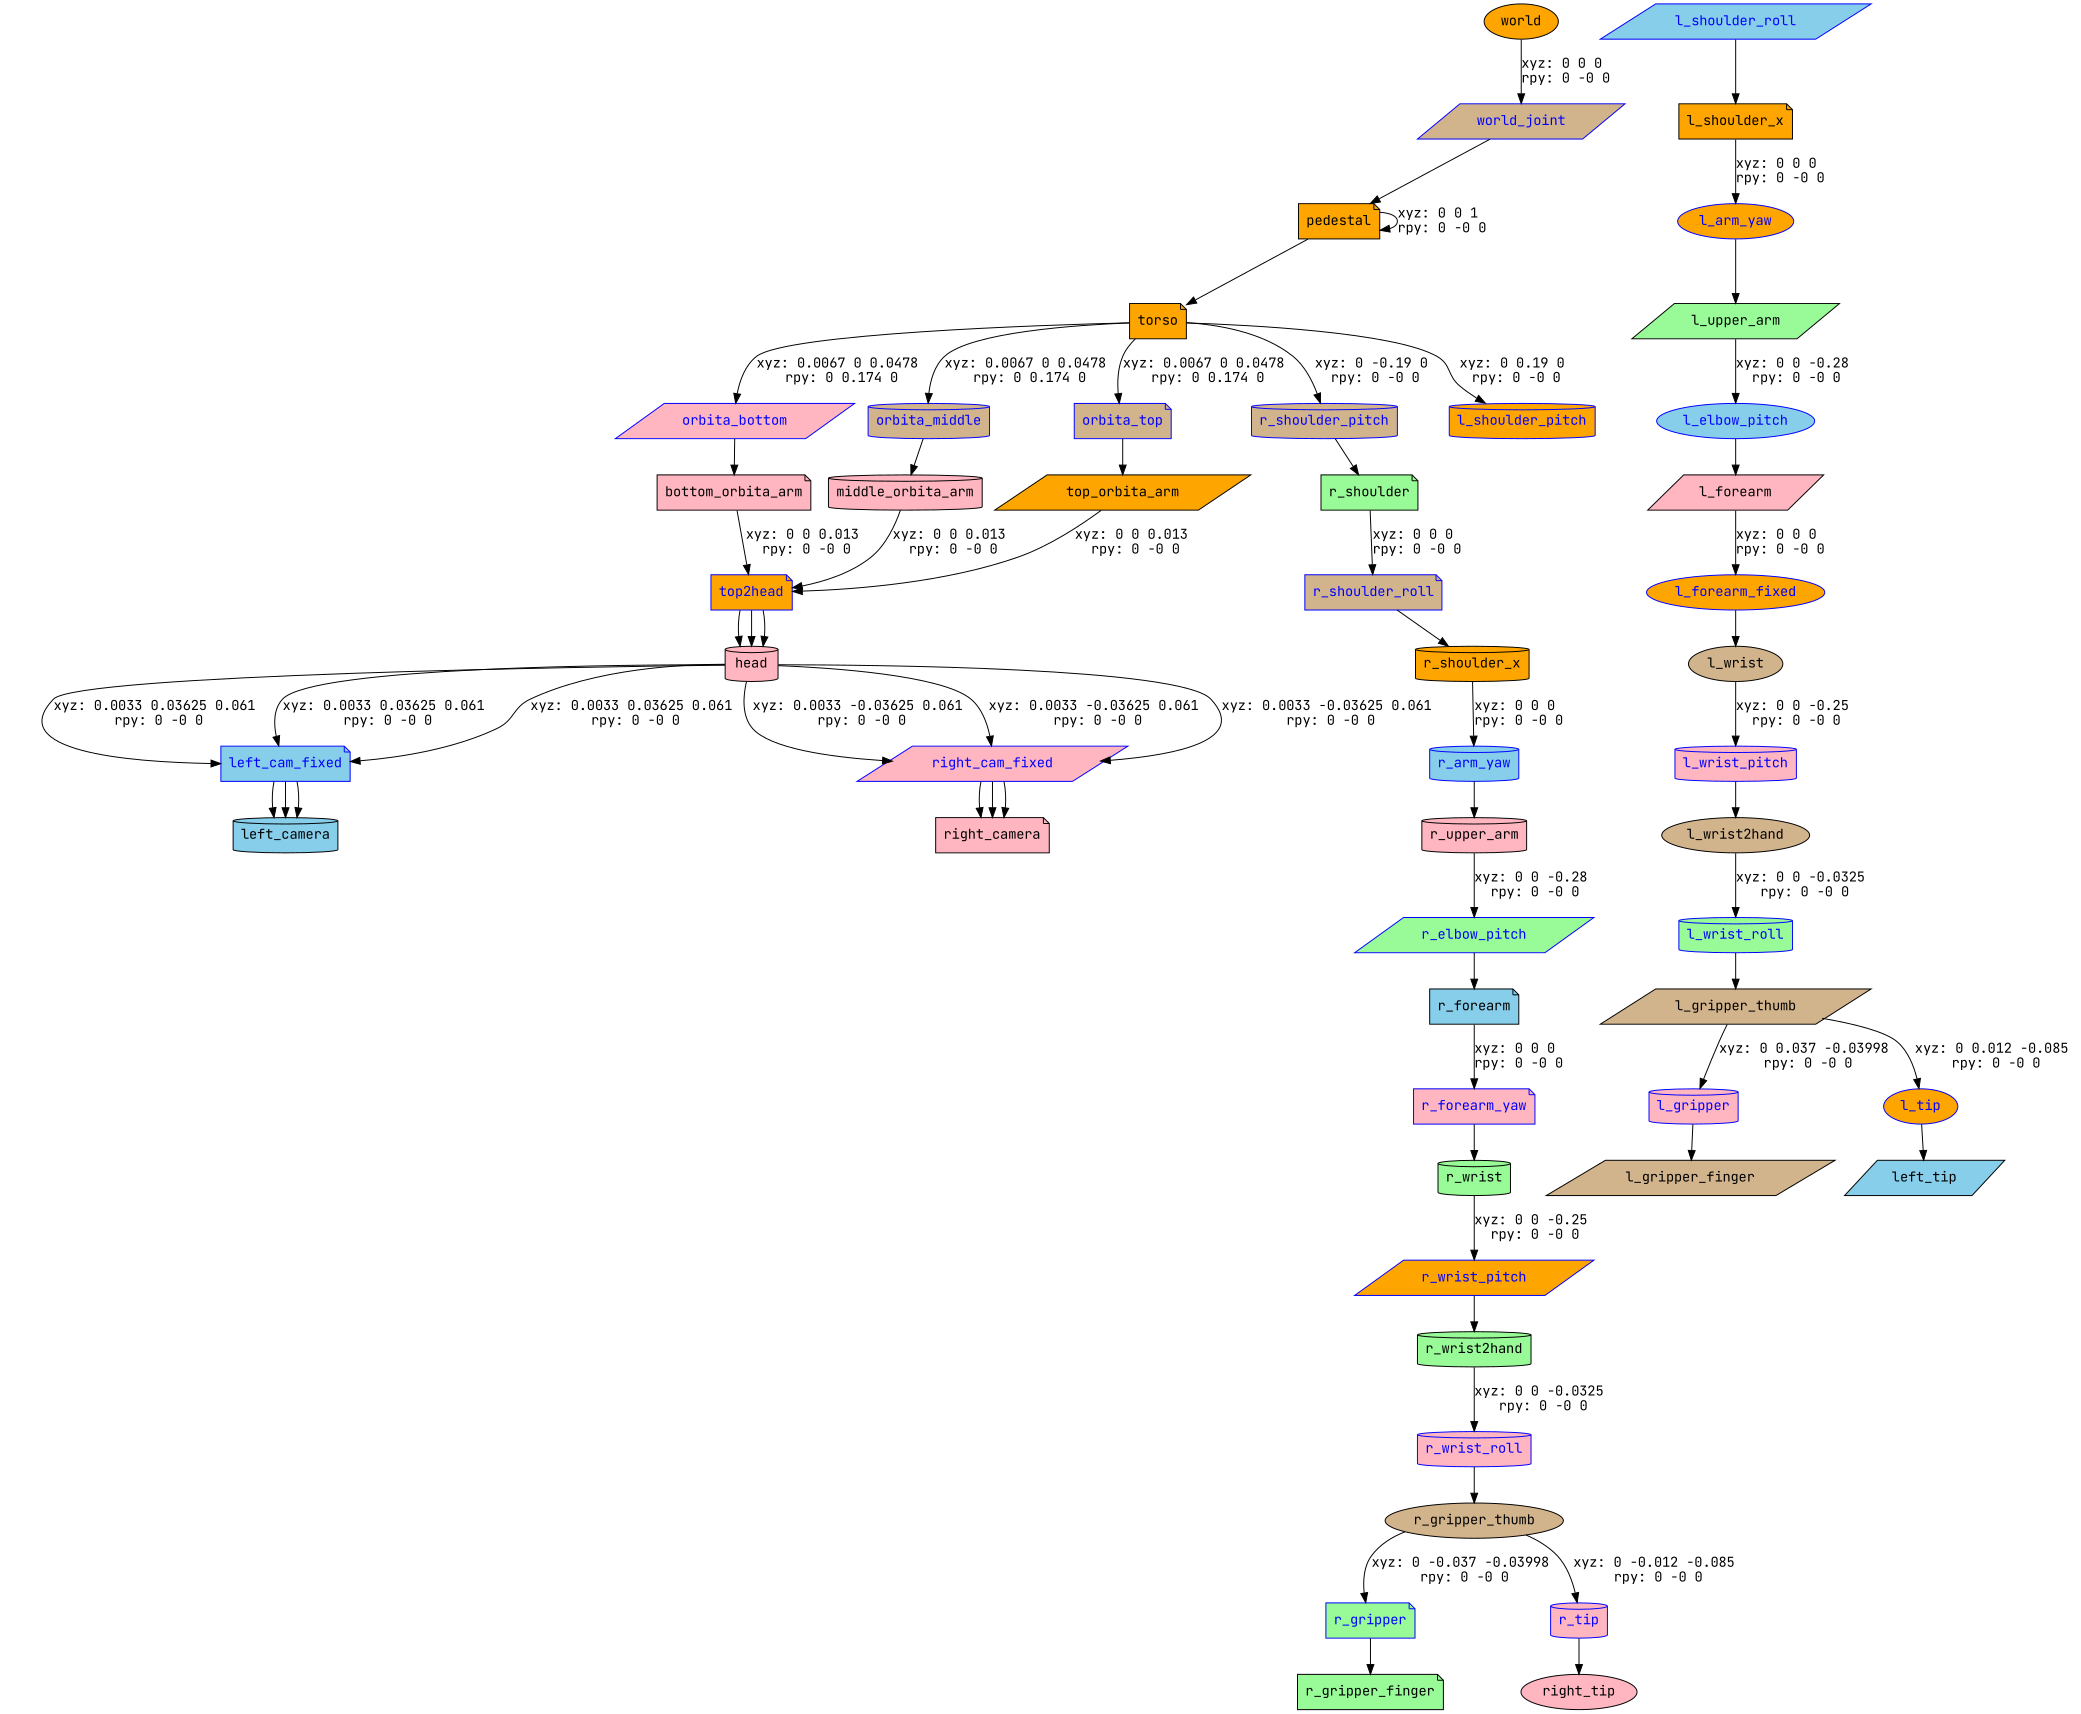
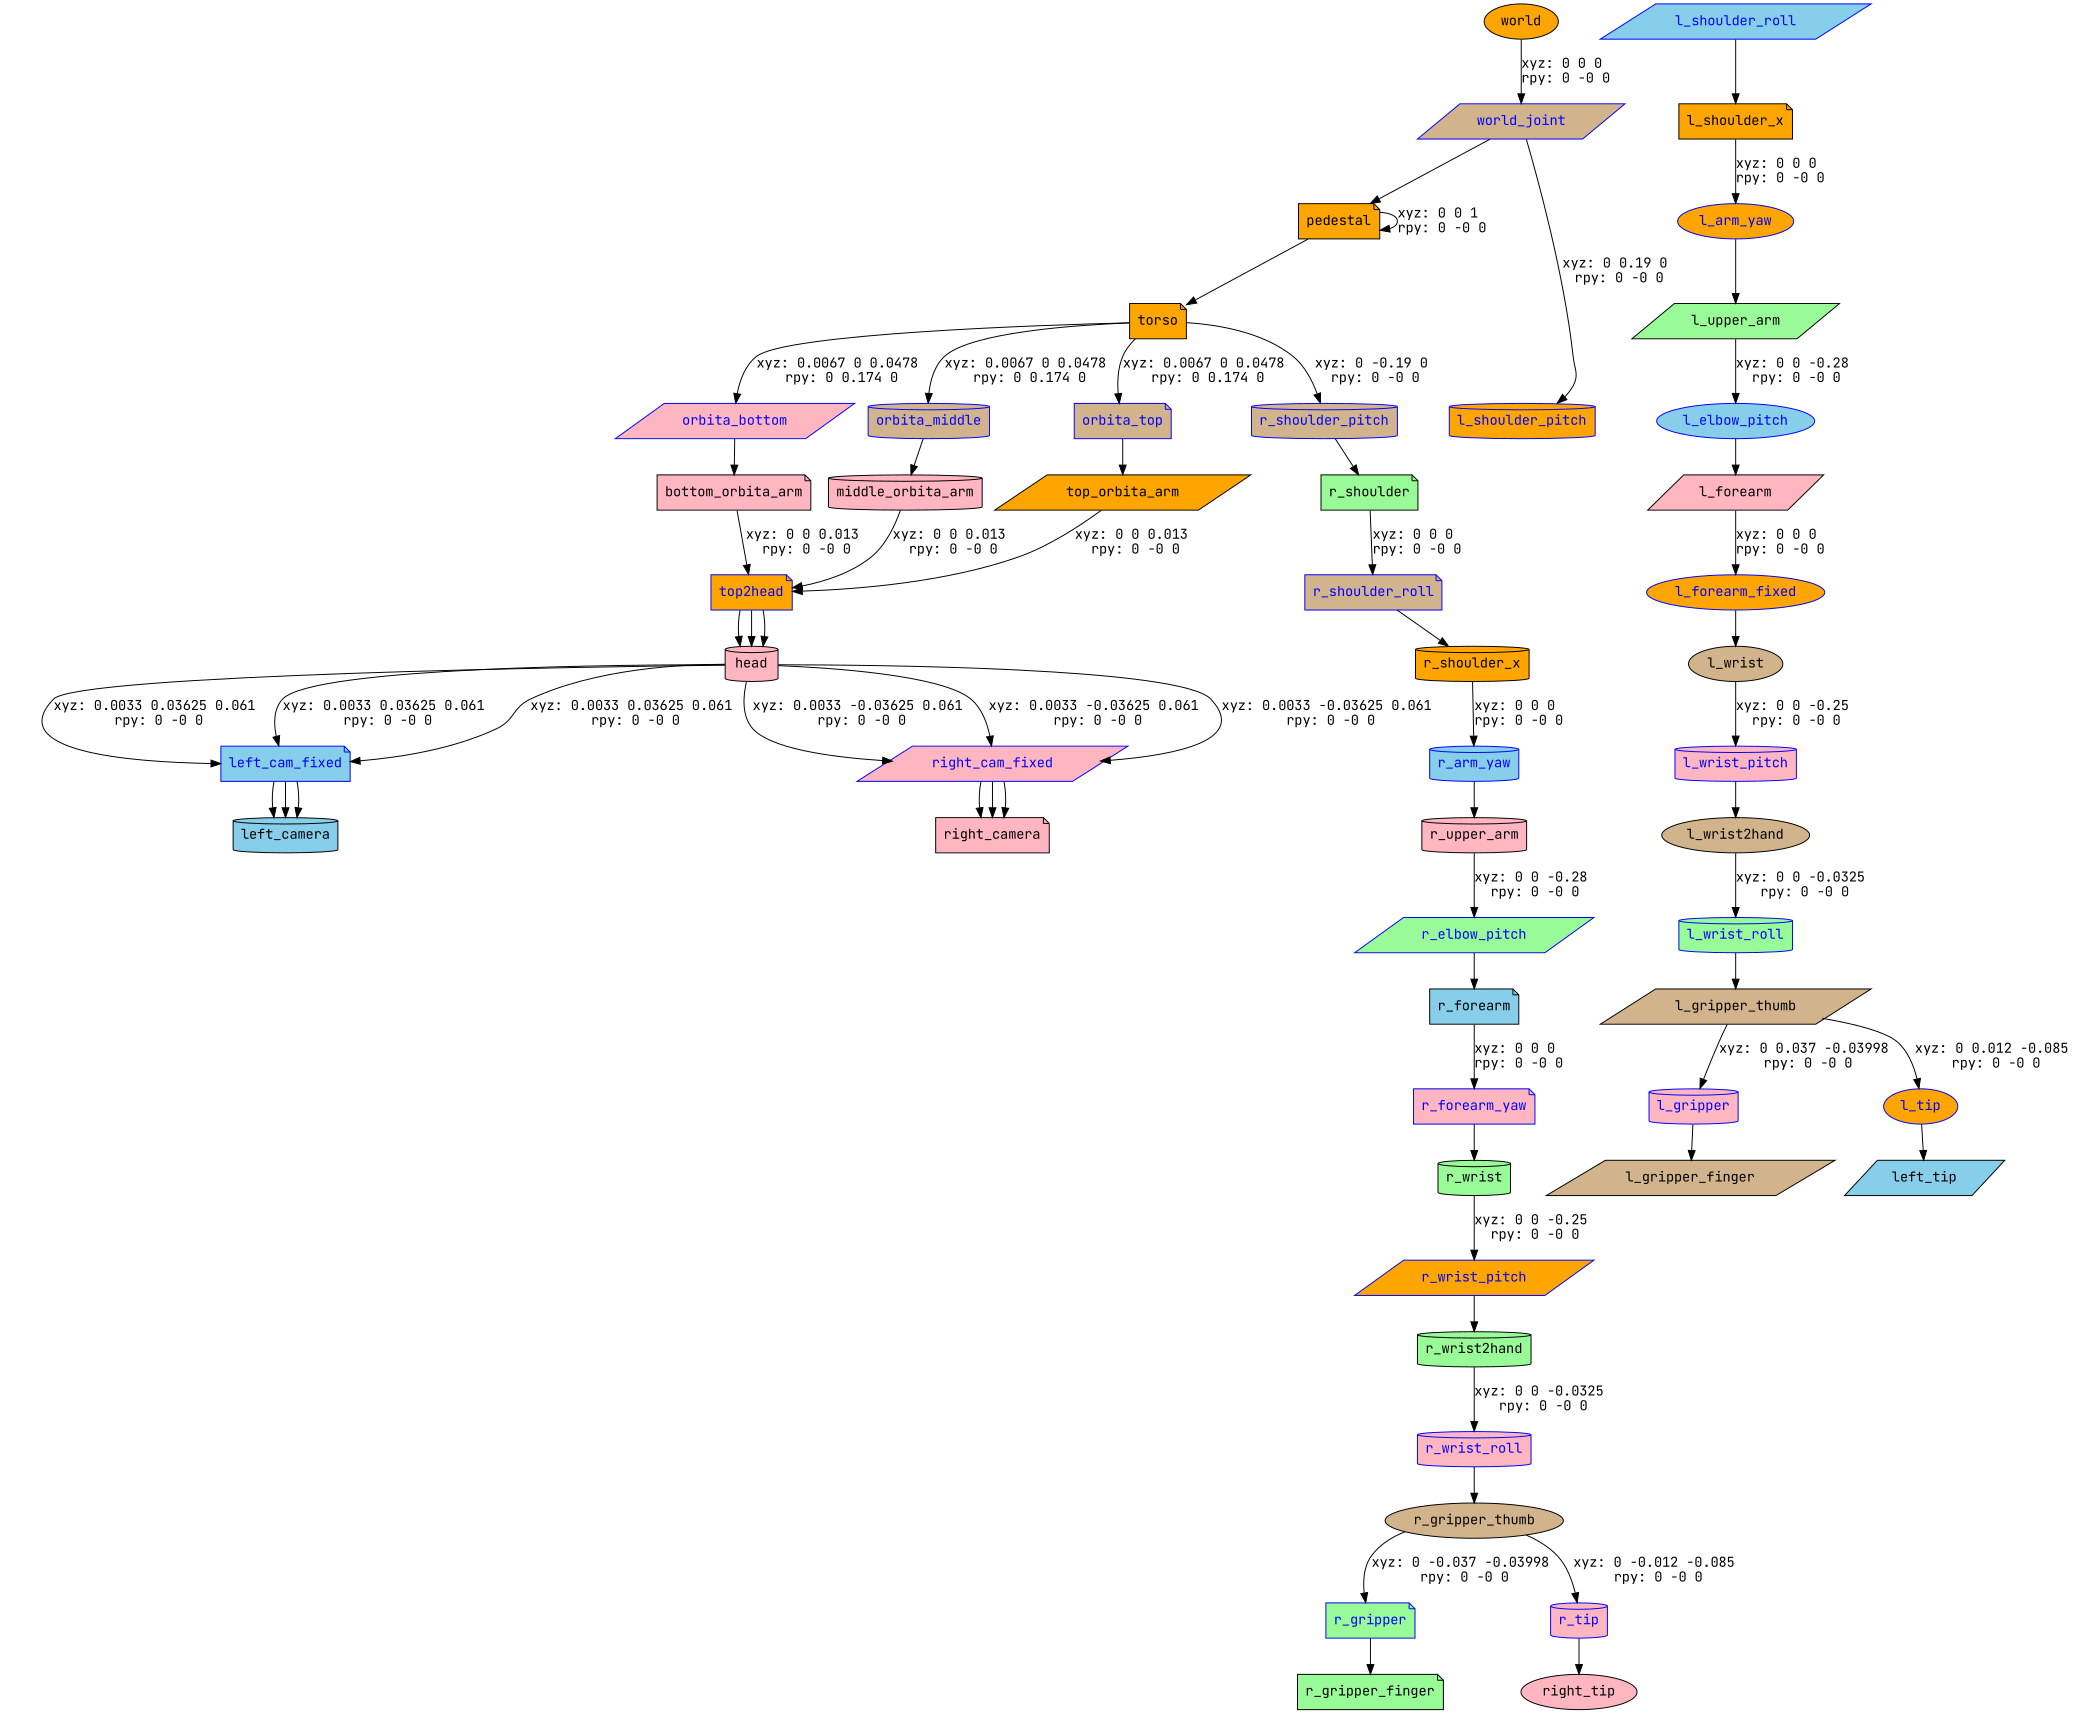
(1342, 334) -> (1559, 268)
